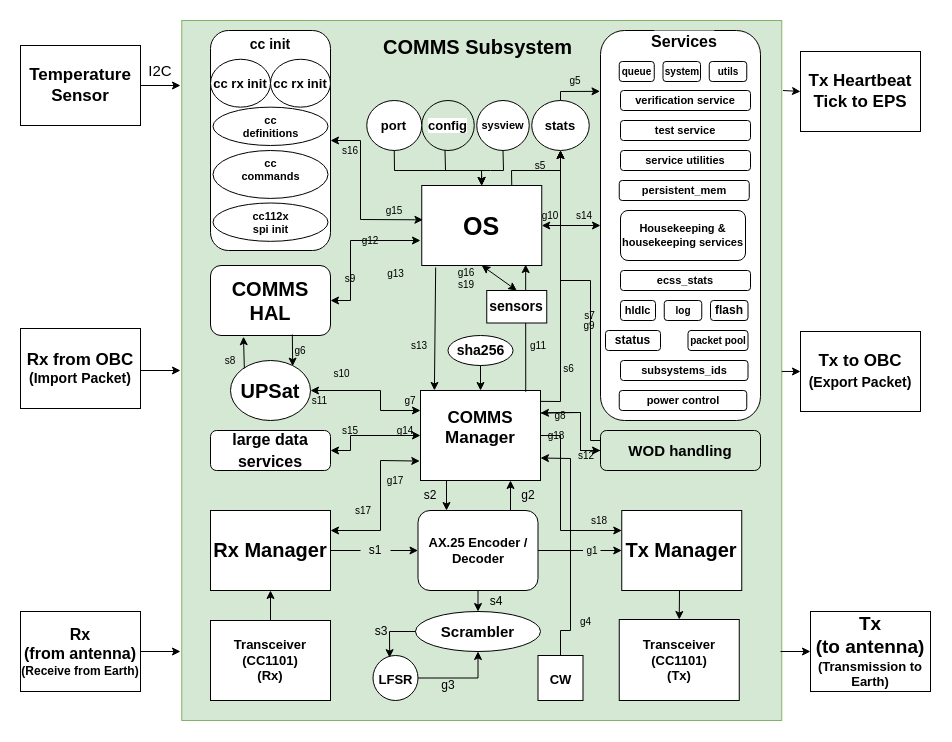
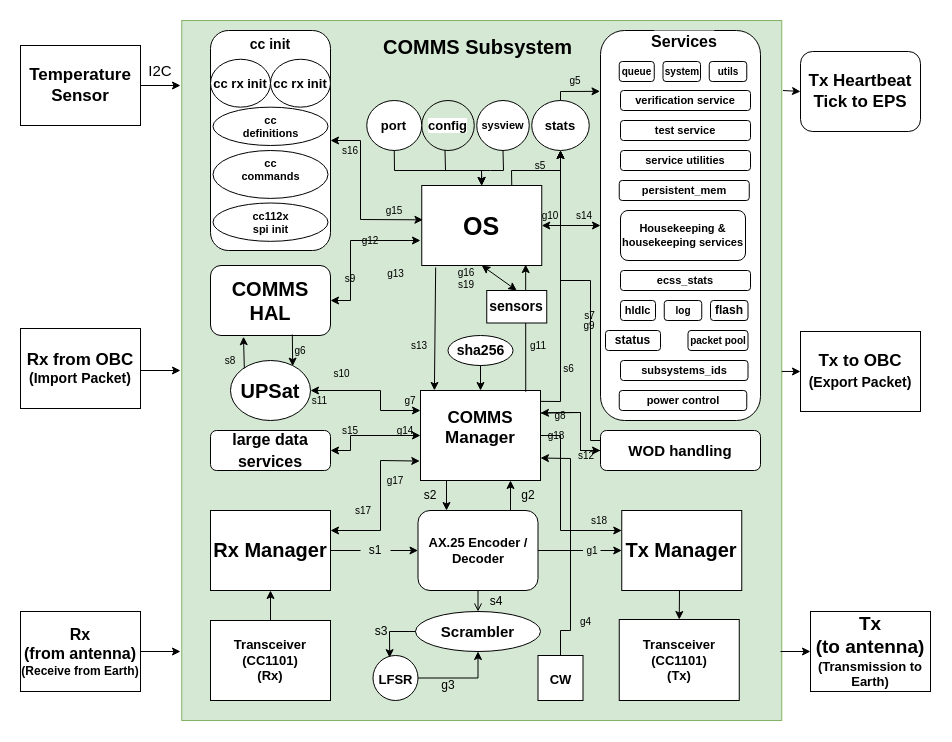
(861, 92) -> (861, 92)
(681, 451) -> (681, 451)
(478, 603) -> (478, 604)
